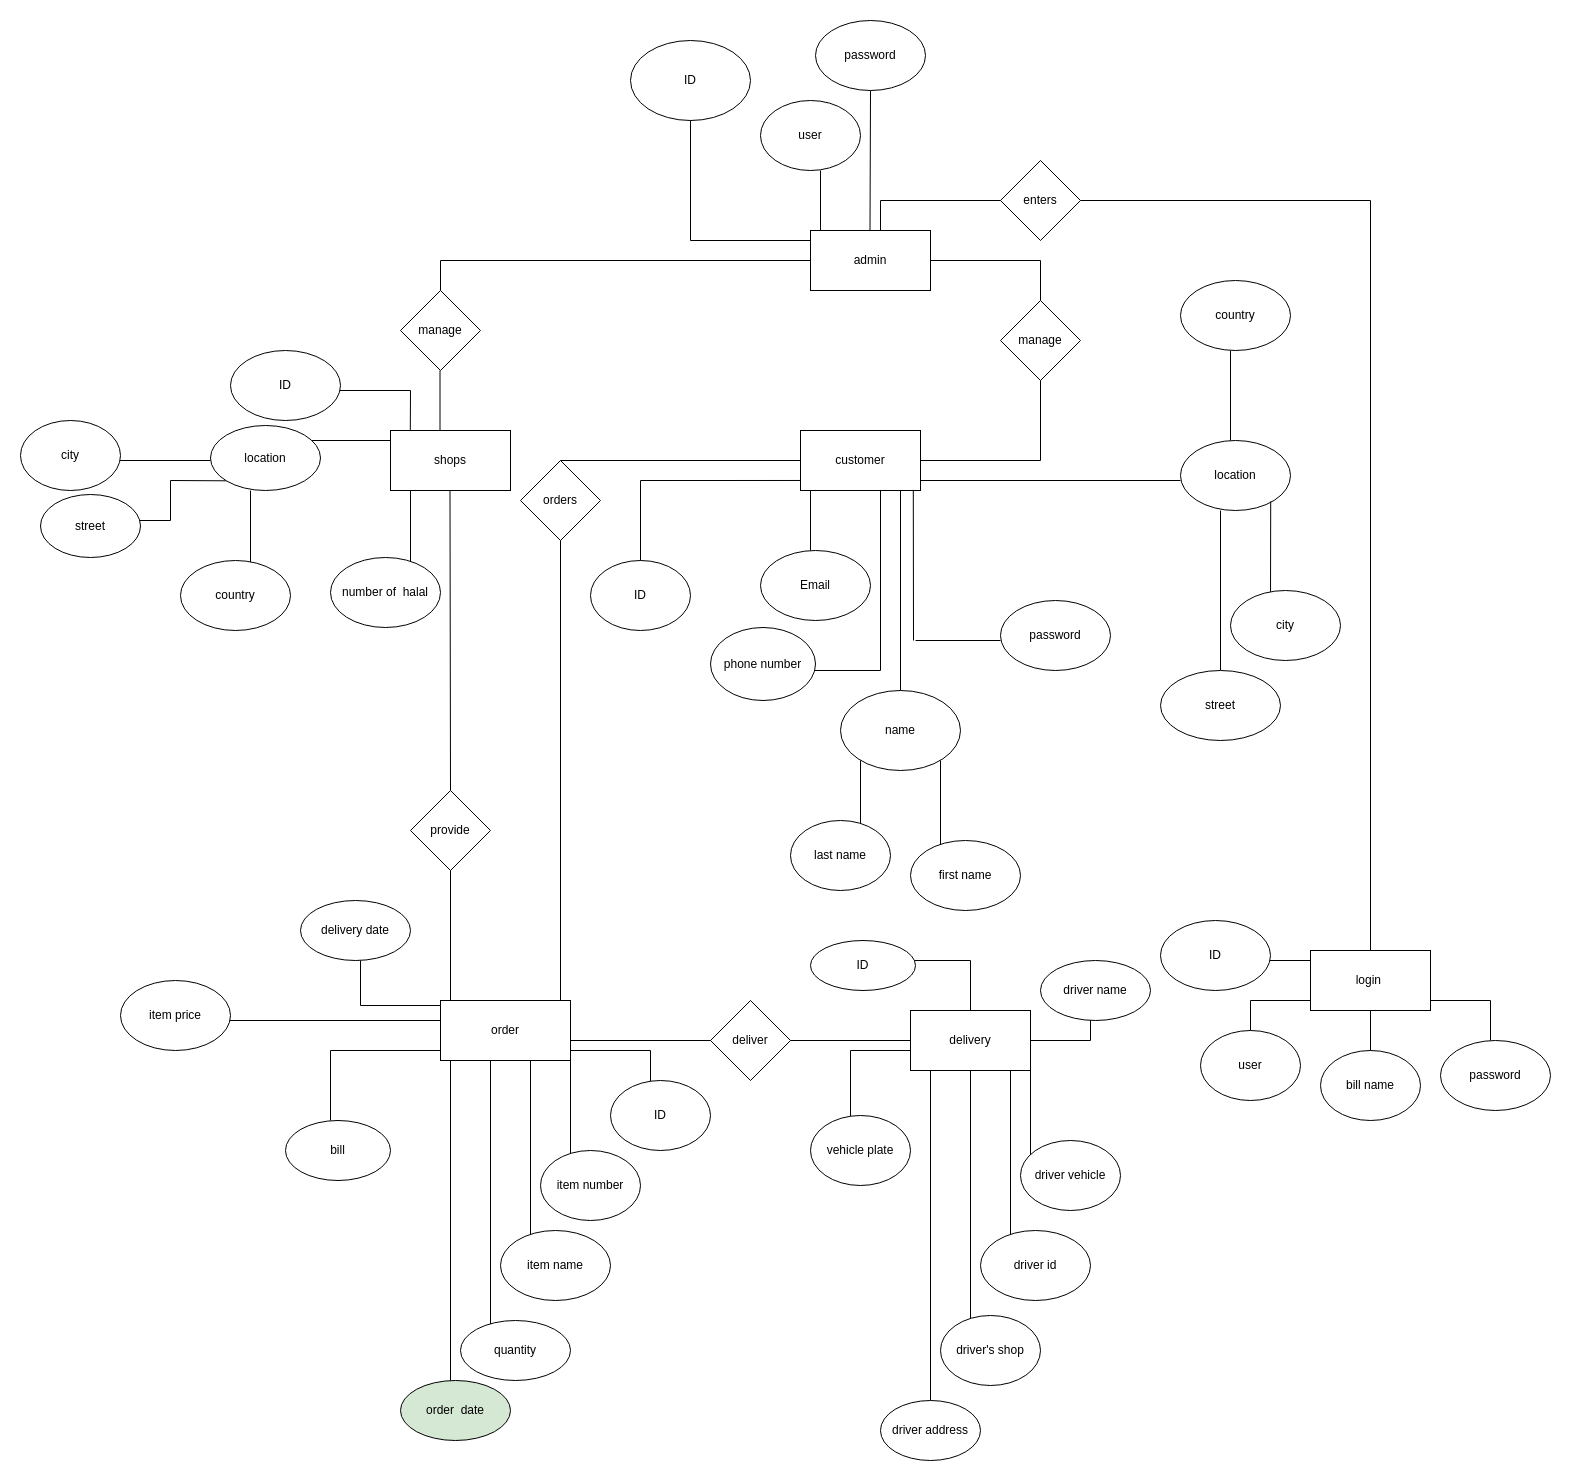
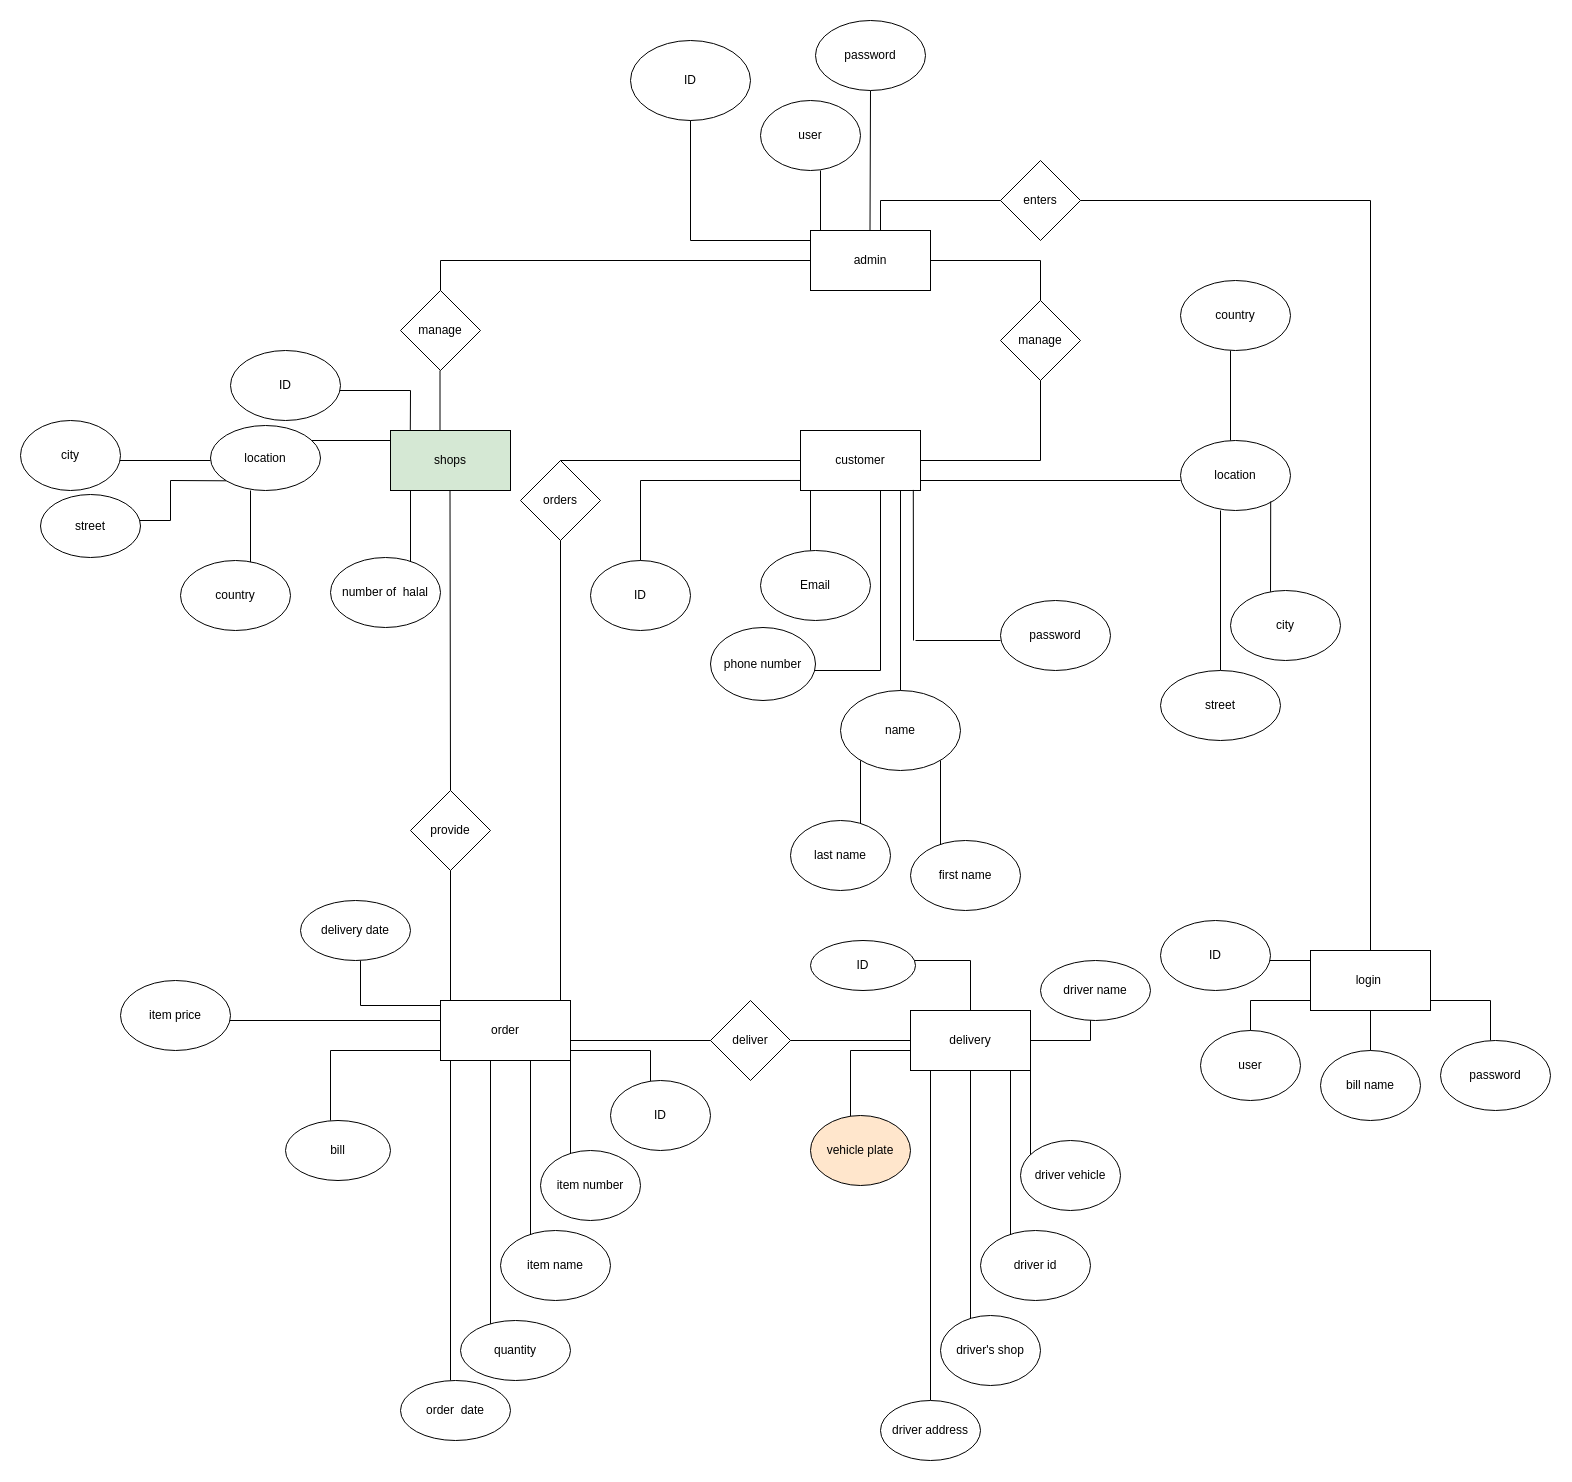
(451, 461) -> (451, 461)
(861, 1151) -> (861, 1151)
(456, 1411) -> (456, 1411)
